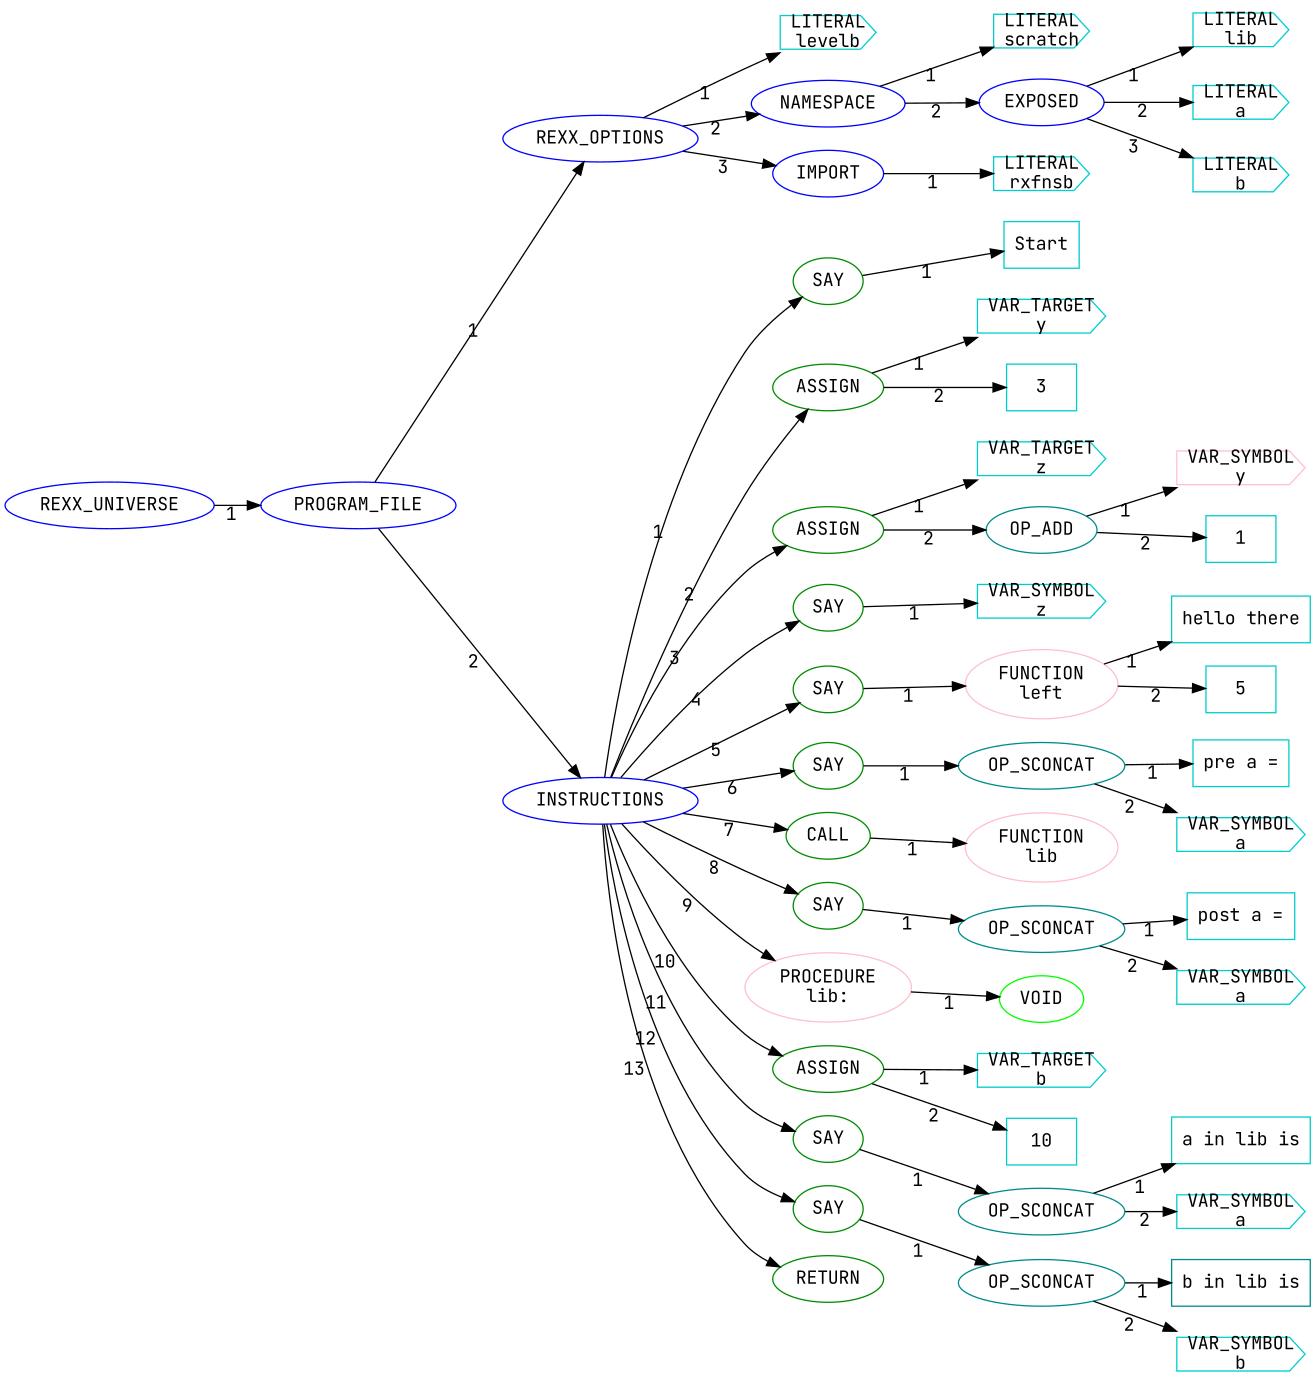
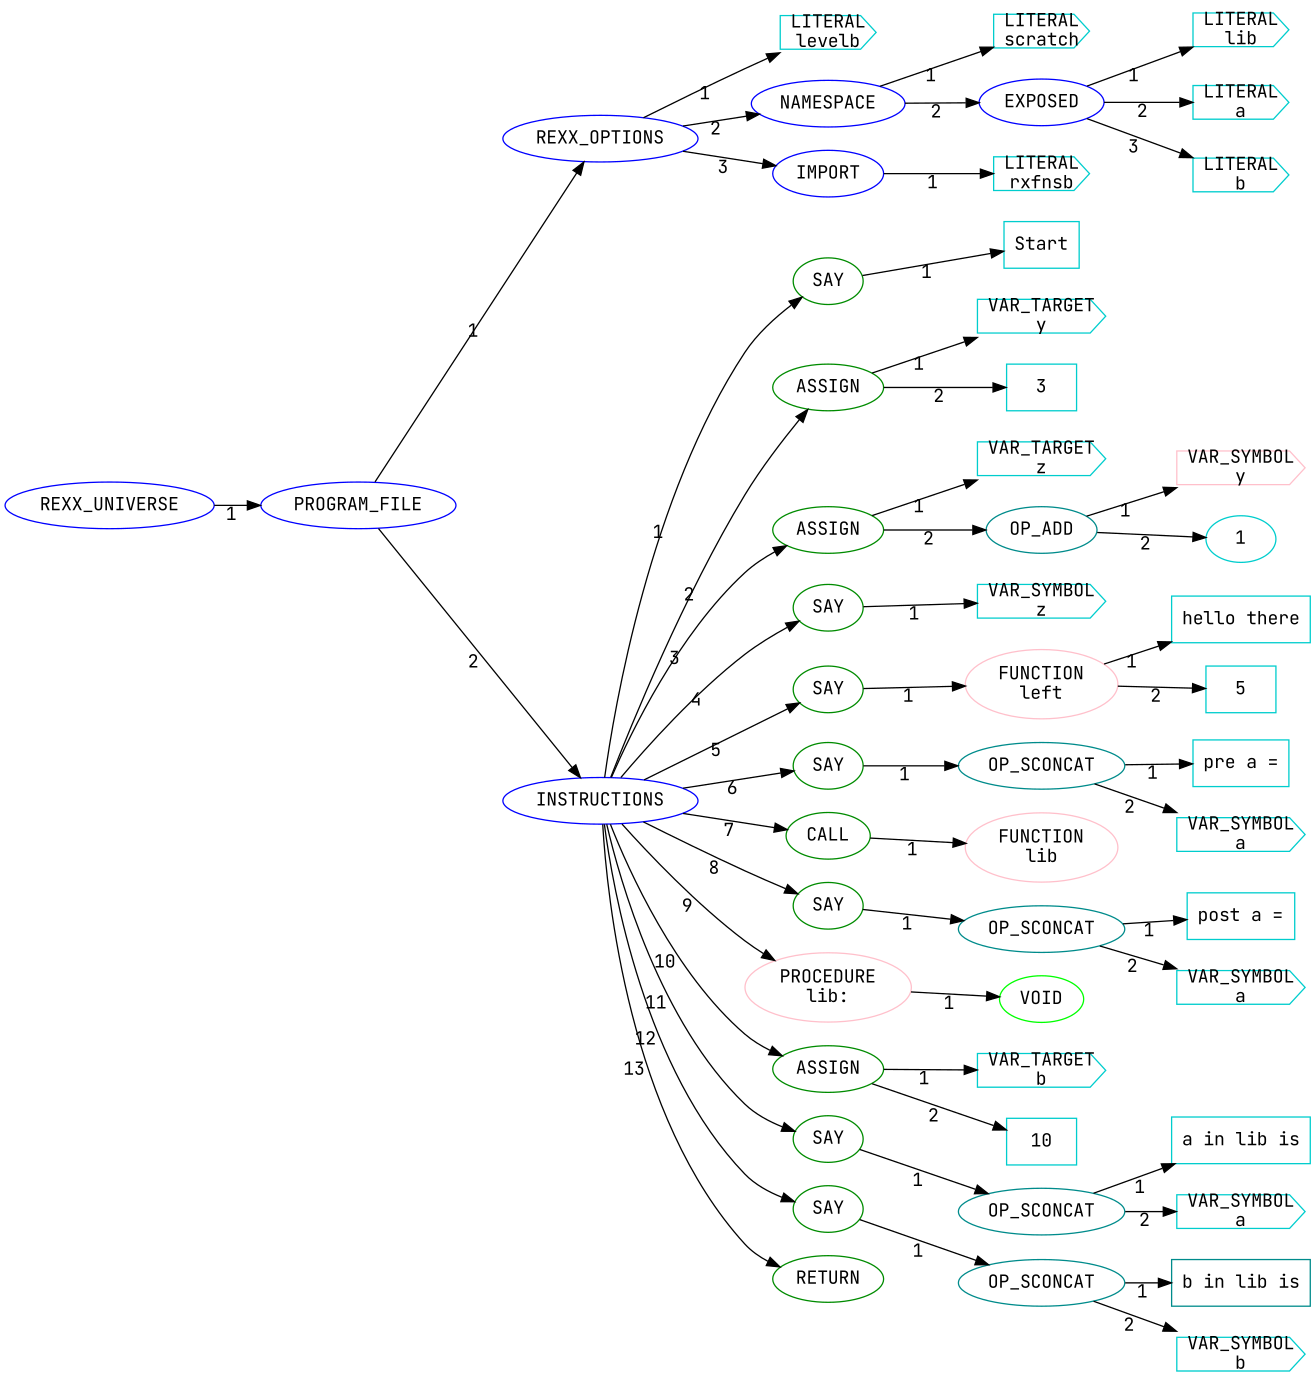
(1241, 539) -> (1241, 539)
